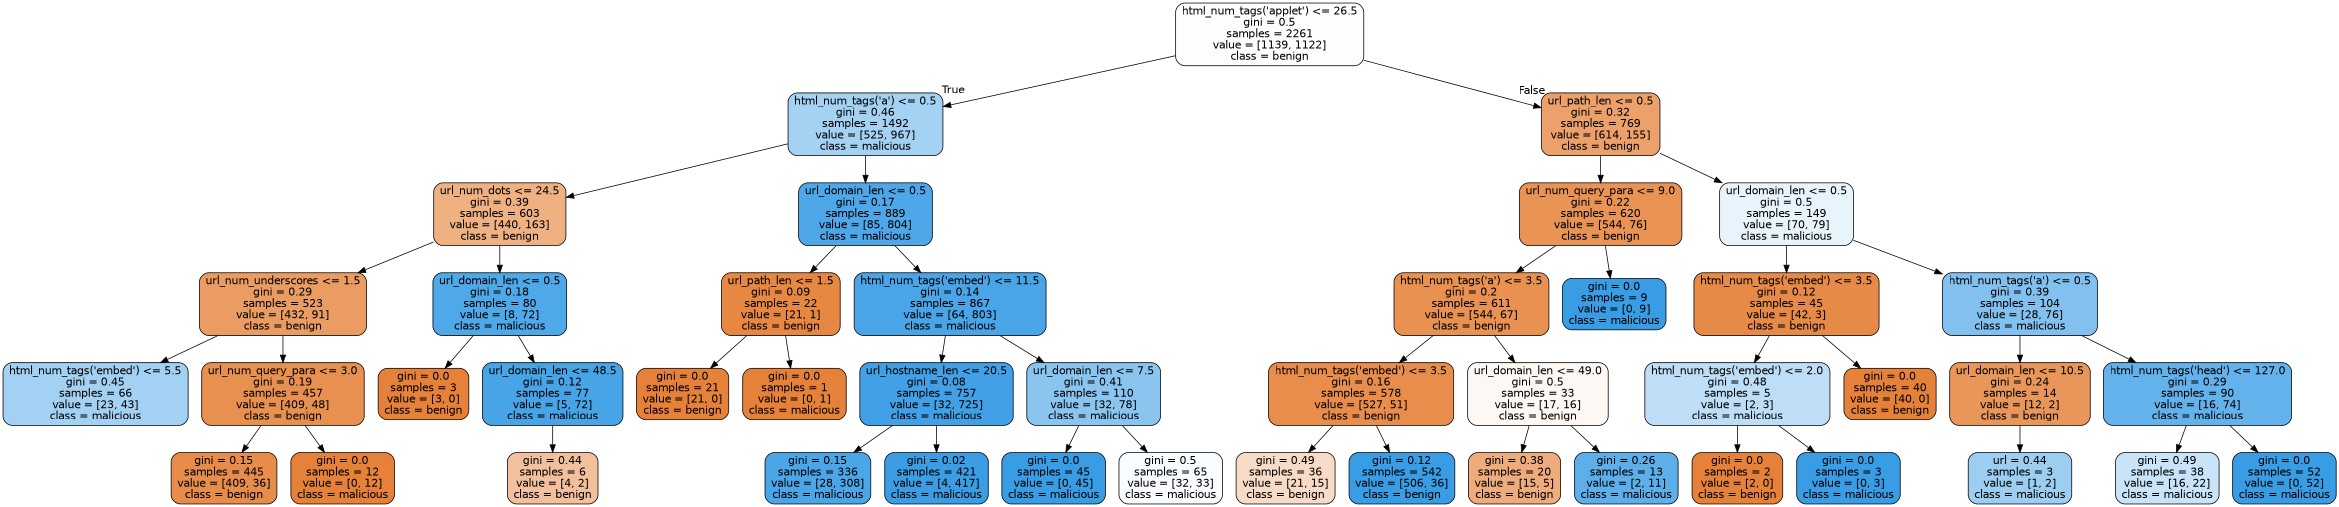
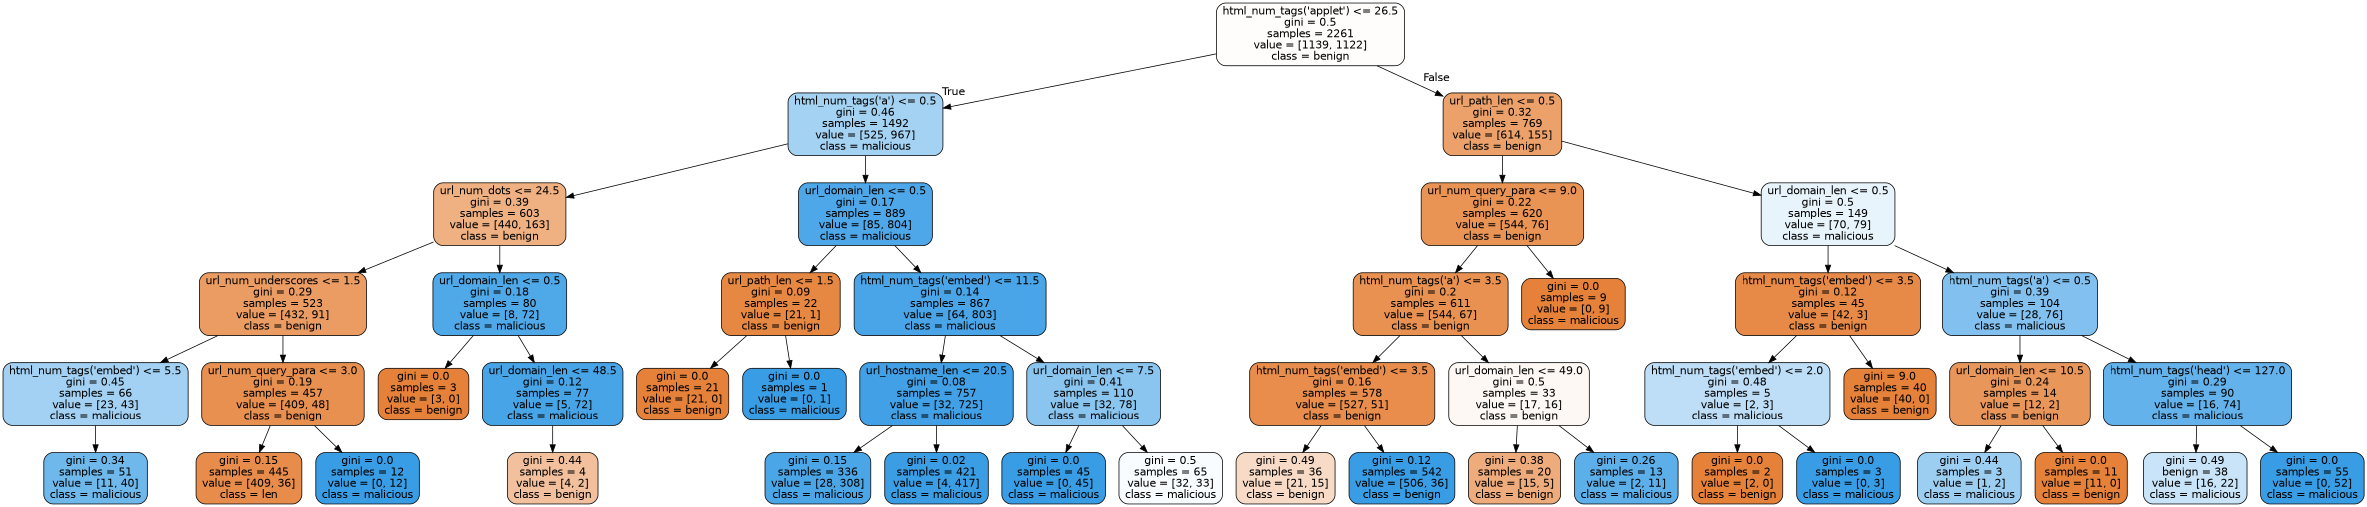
(1614, 304) -> (1573, 304)
(794, 394) -> (794, 394)
(1890, 394) -> (1890, 394)
none -> (96, 478)
(224, 478) -> (249, 478)
(343, 478) -> (368, 478)
(553, 478) -> (553, 478)
(2020, 478) -> (1969, 478)
none -> (2081, 478)
(2167, 478) -> (2195, 478)
(2284, 478) -> (2312, 478)
